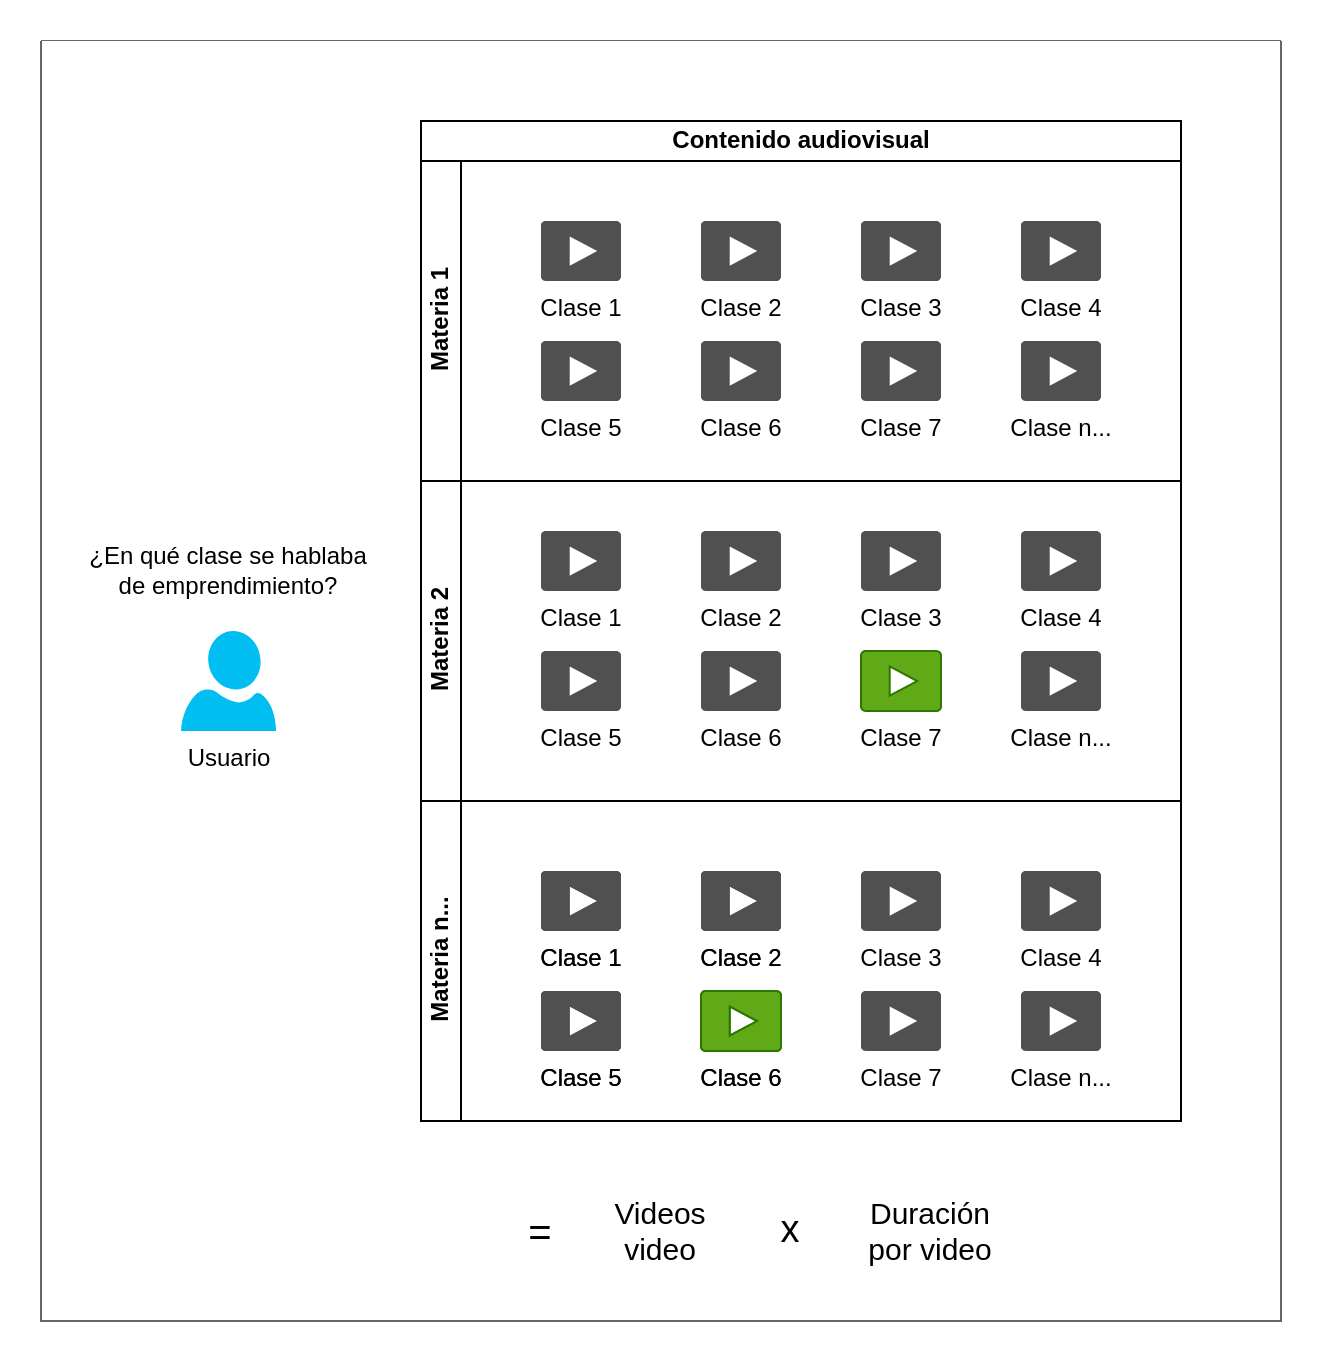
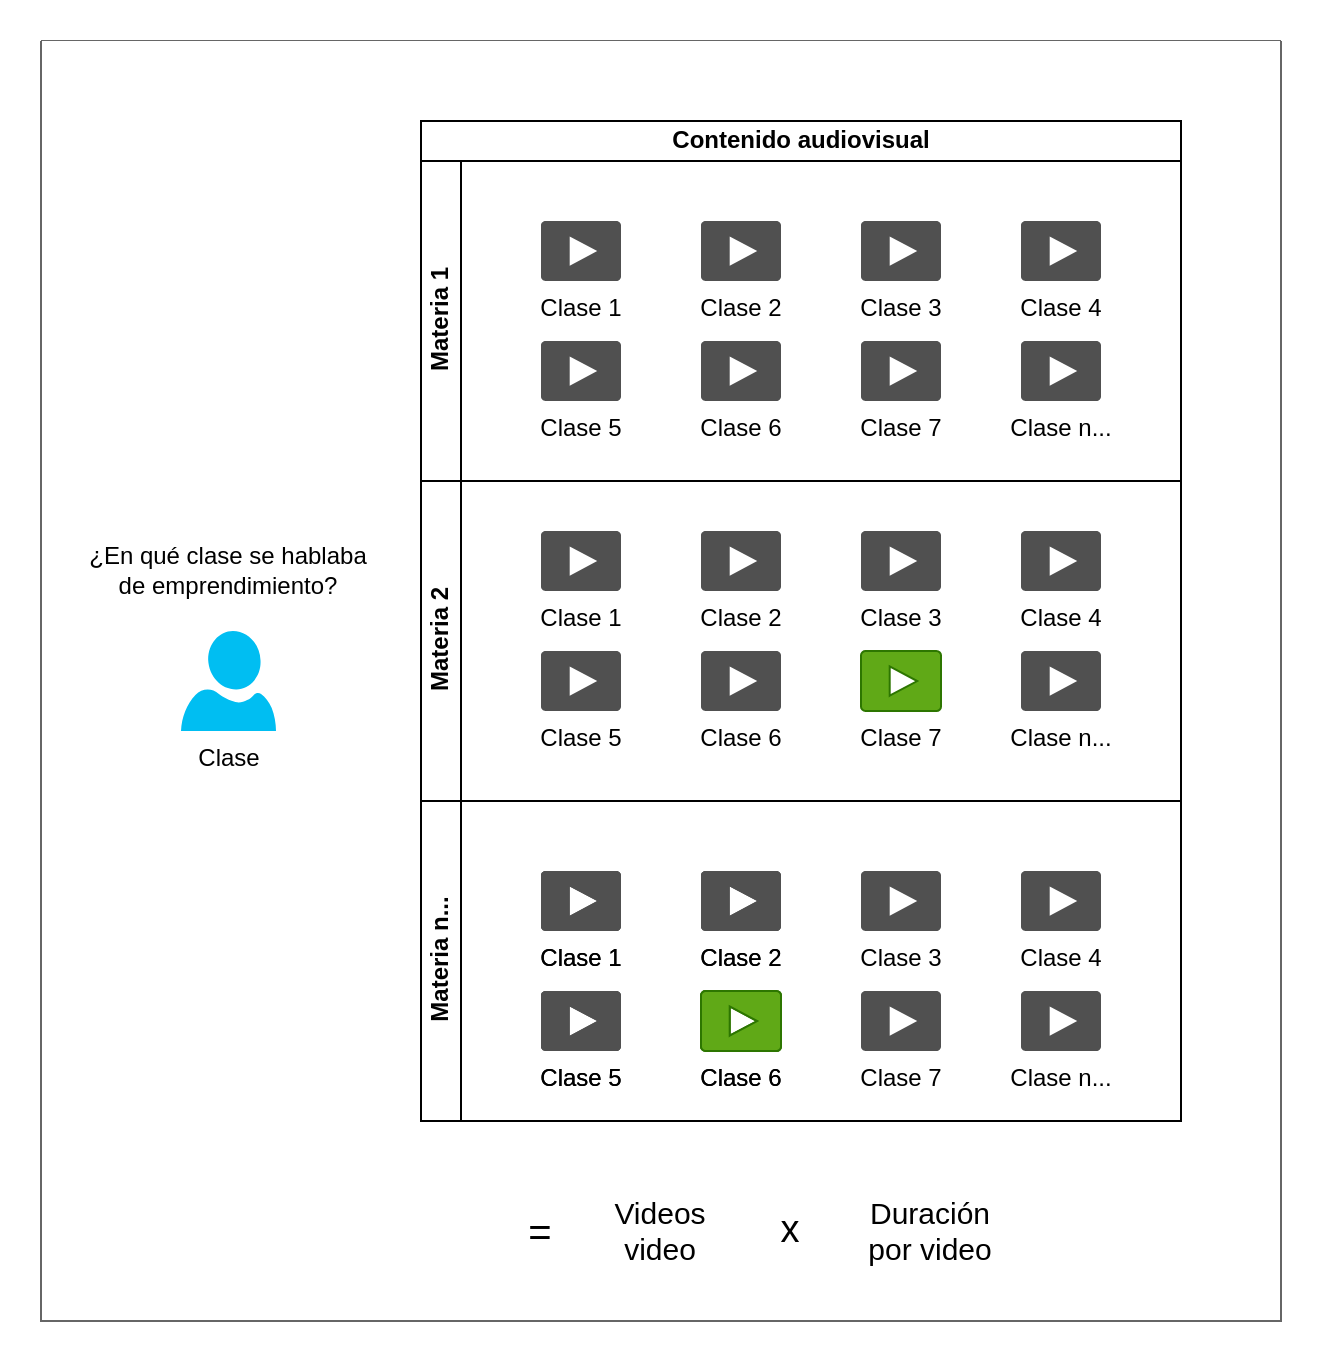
(230, 759) -> (230, 759)
